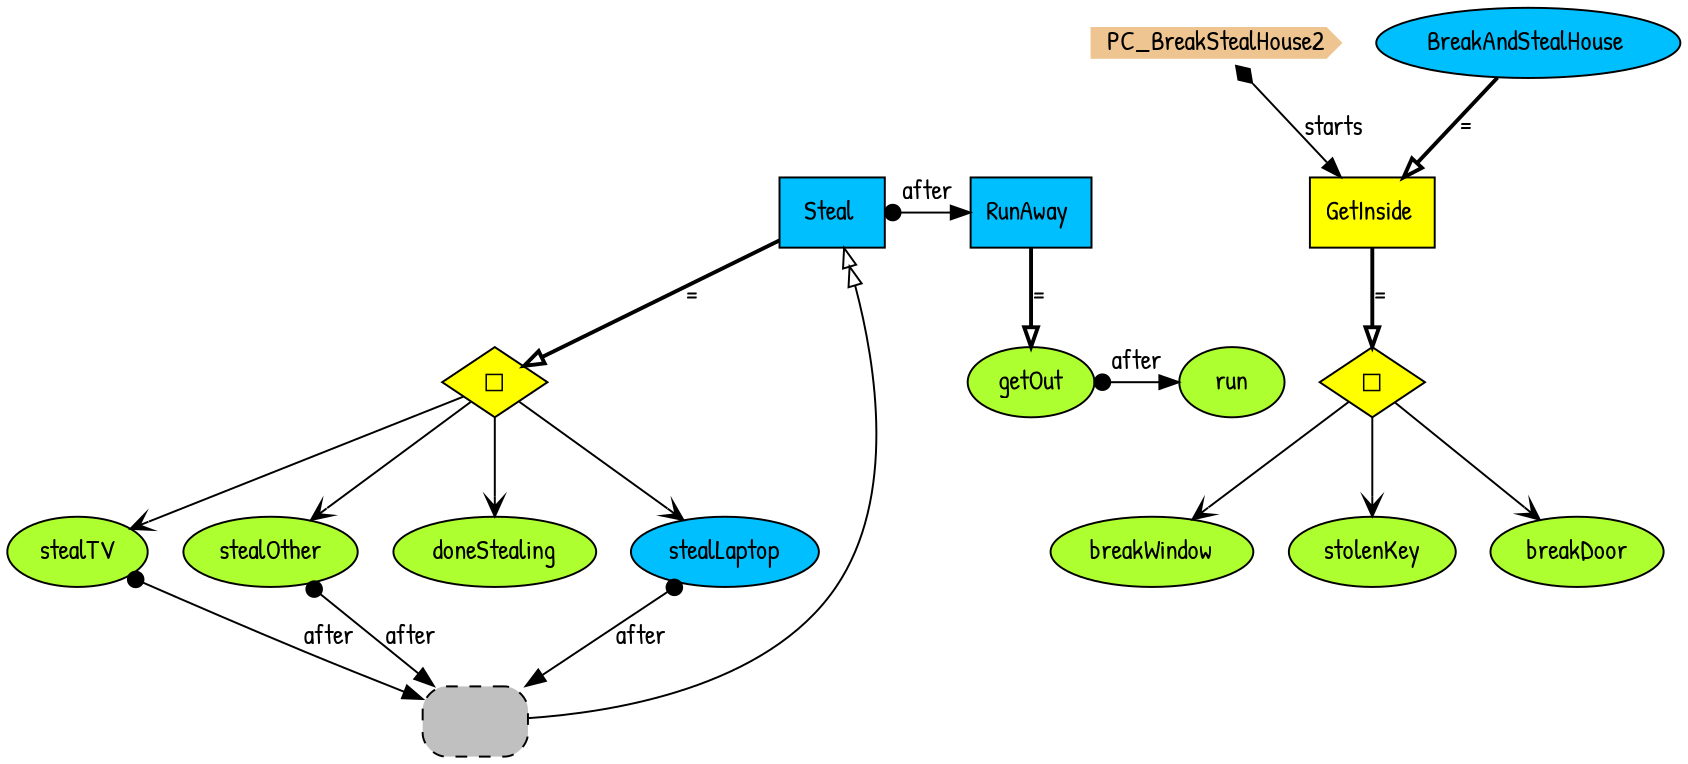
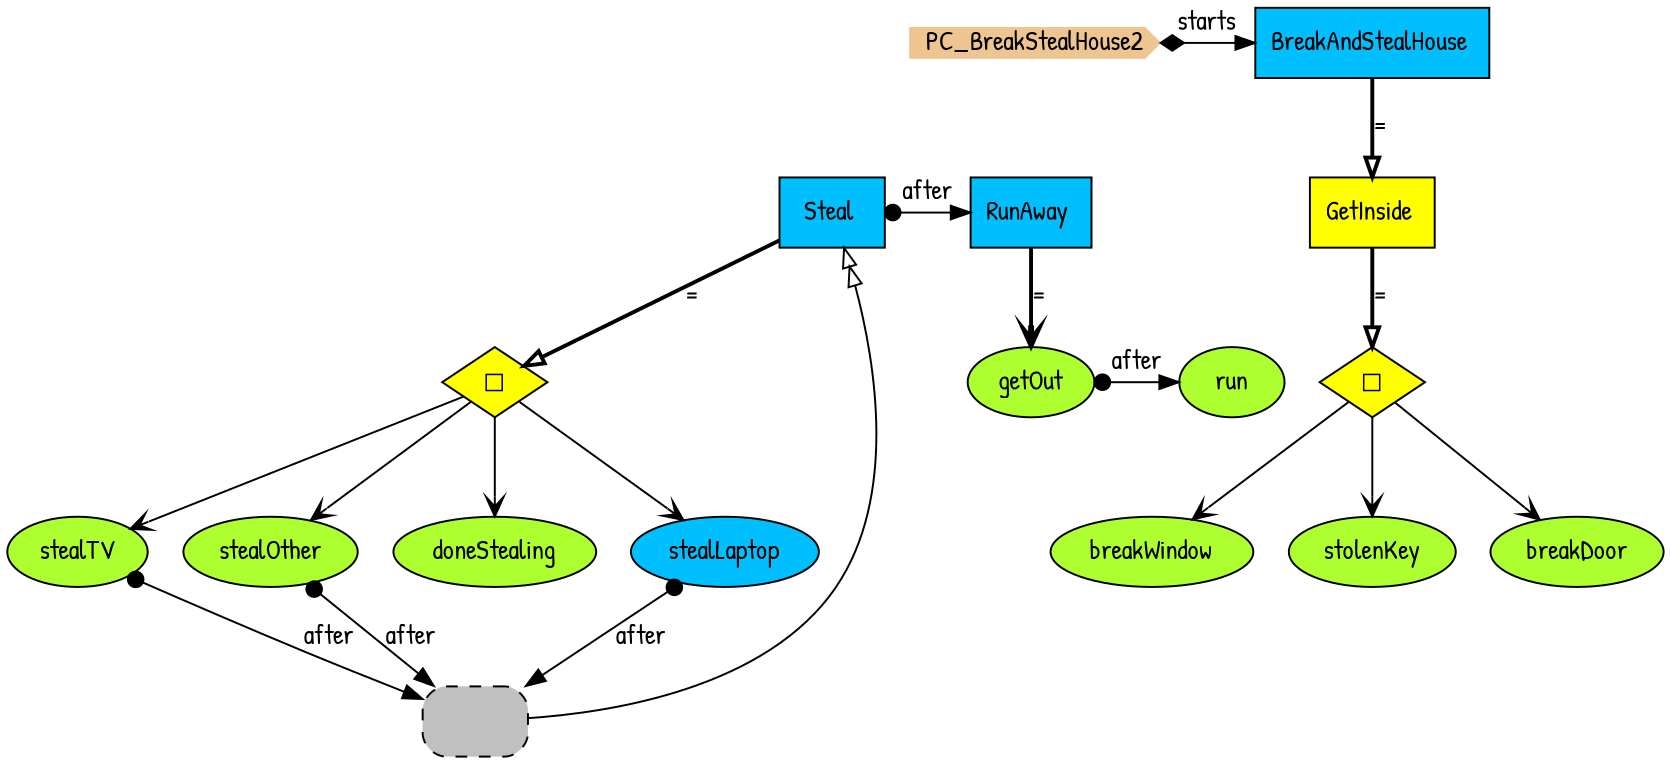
(1528, 43) -> (1372, 43)
(1290, 123) -> (1210, 43)
(1031, 288) -> (1031, 288)
